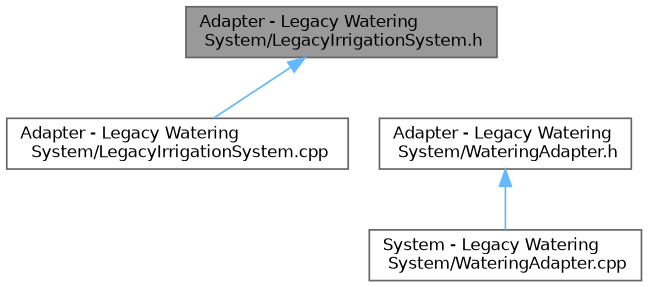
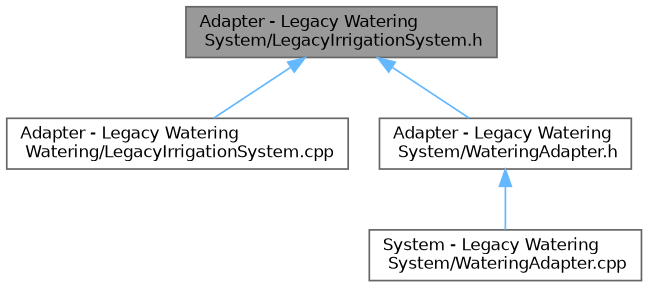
none -> (431, 93)
(177, 144) -> (177, 144)
